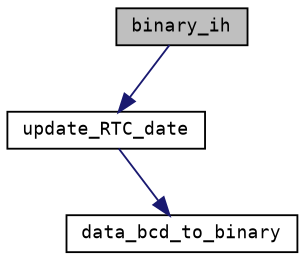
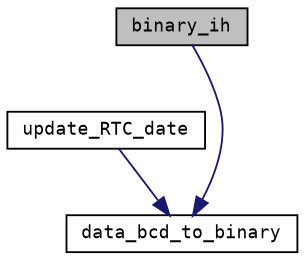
(150, 71) -> (222, 121)
